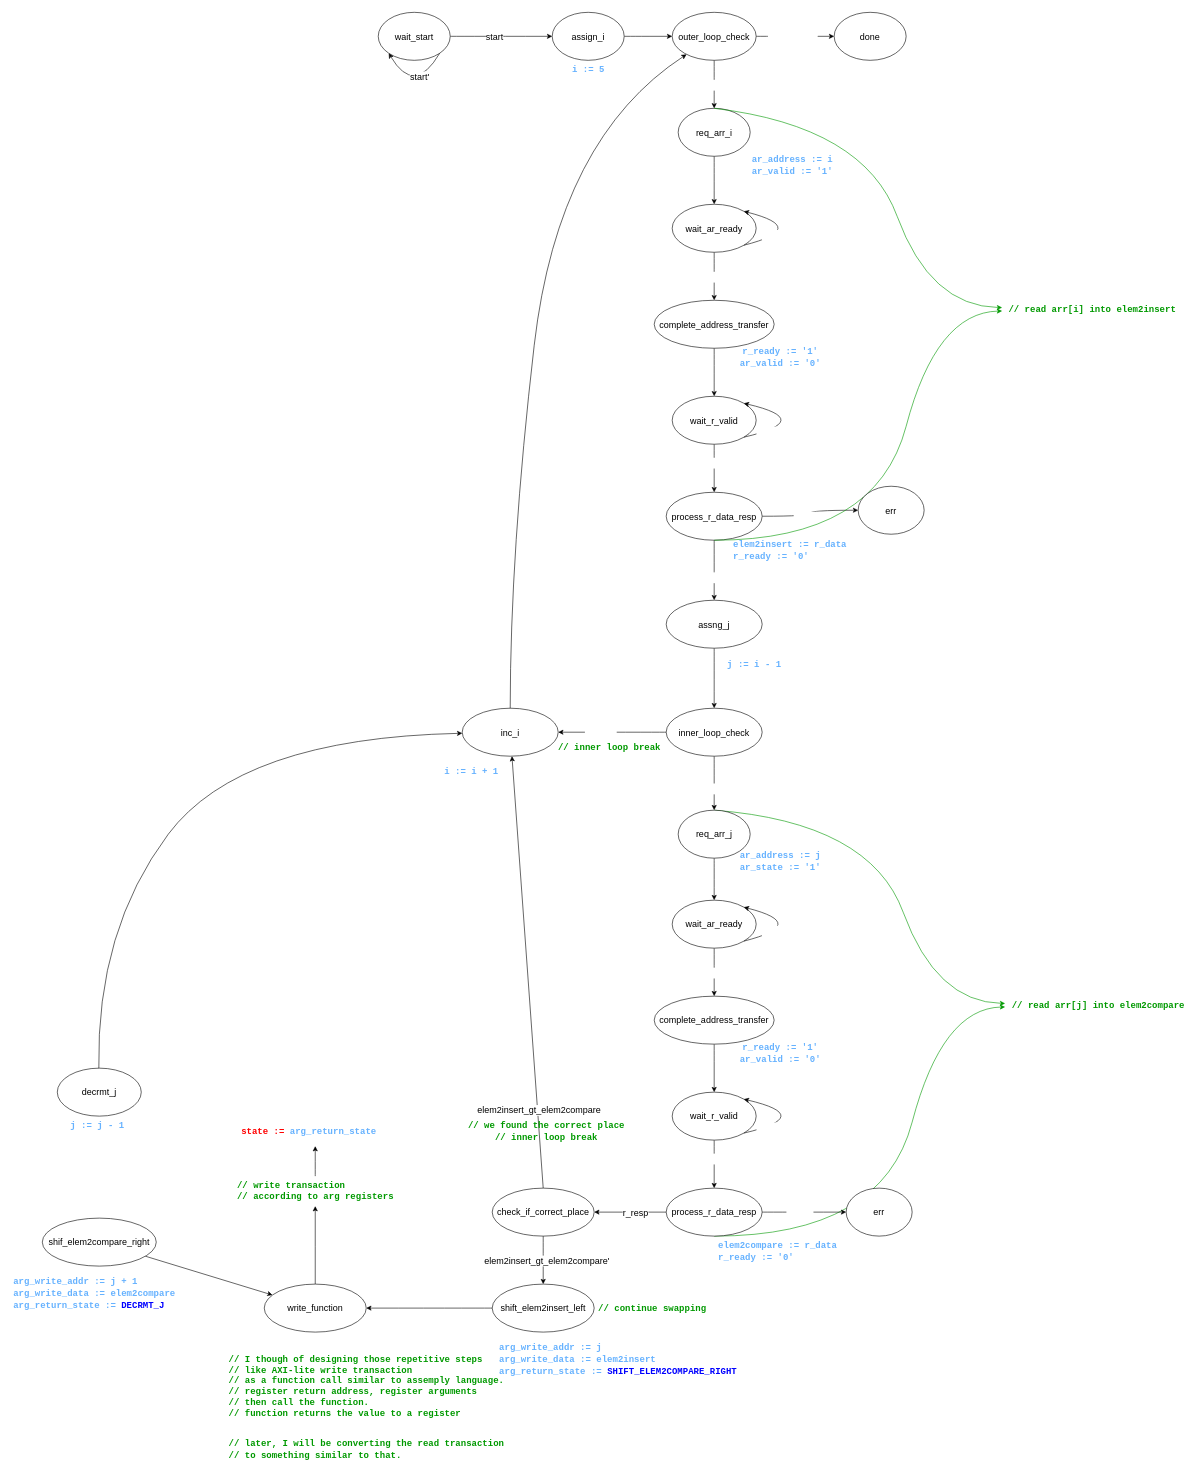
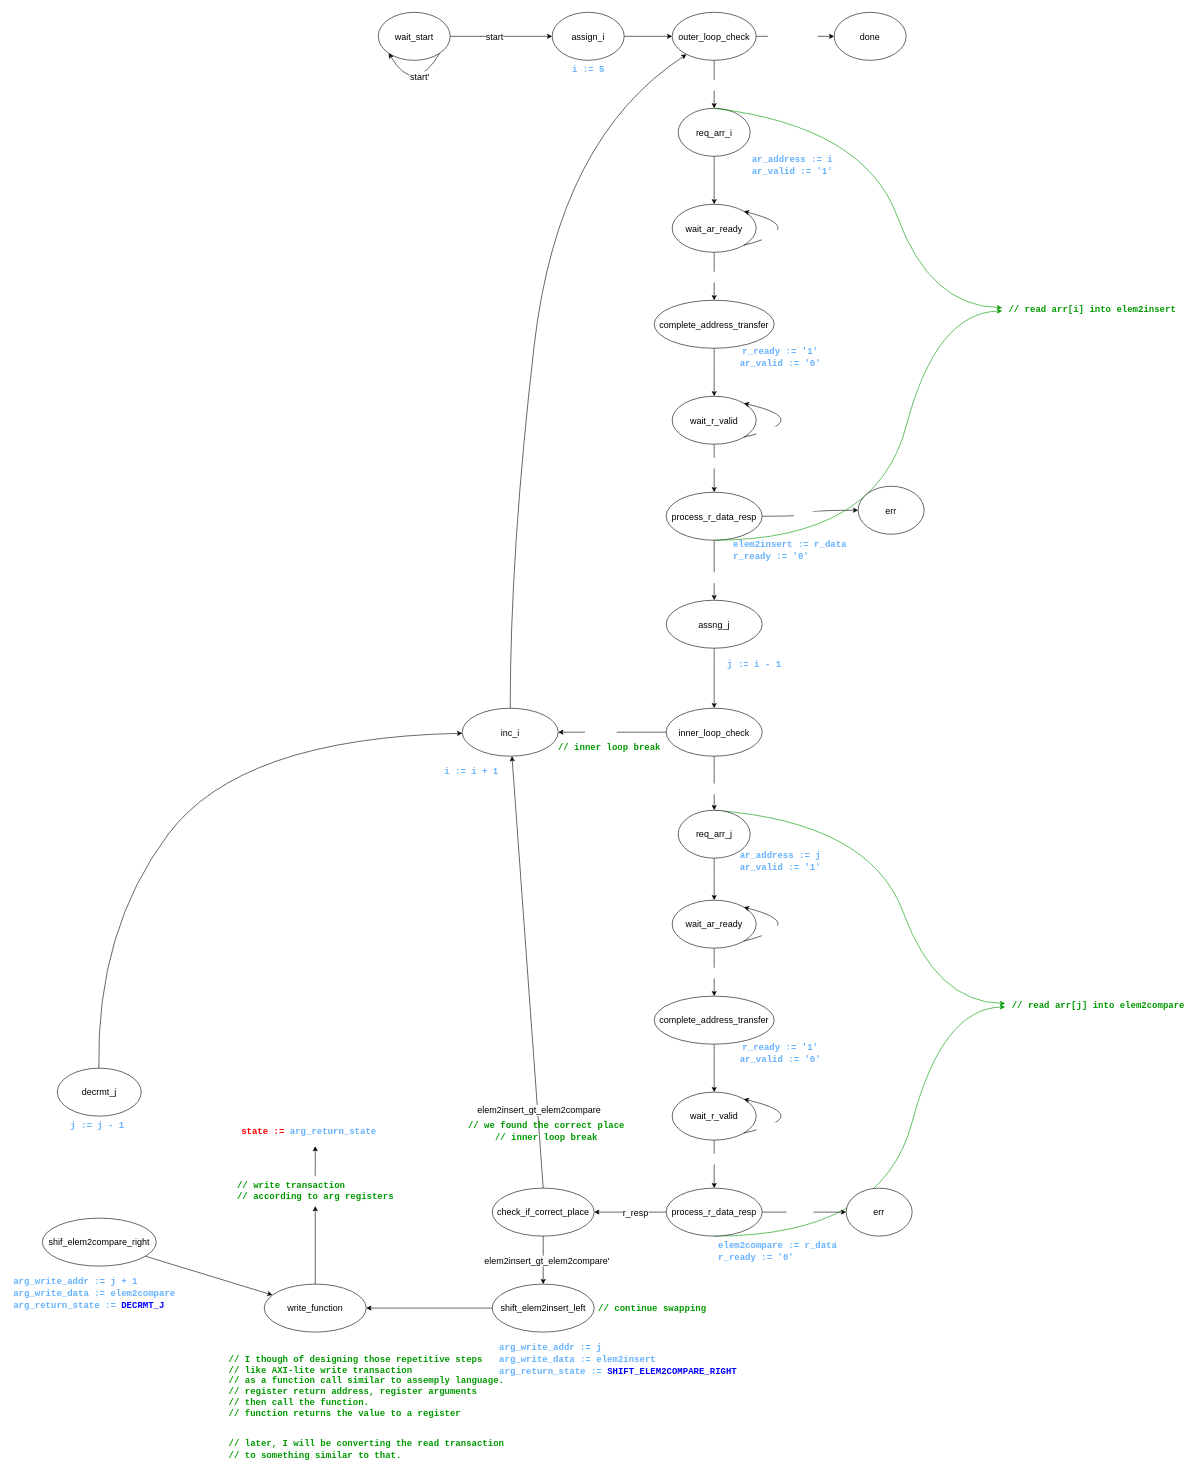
(781, 861) -> (781, 861)
